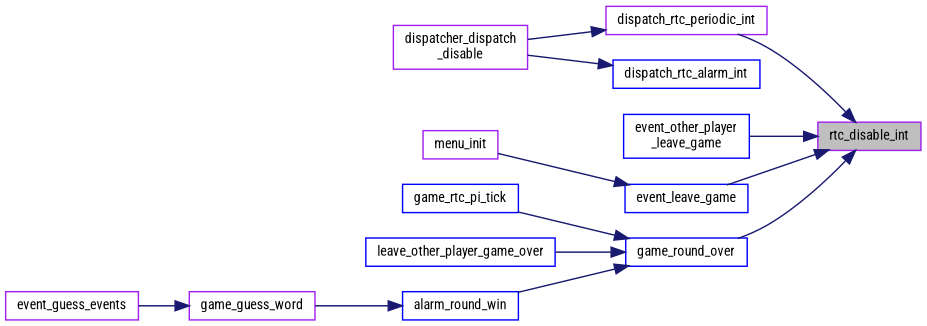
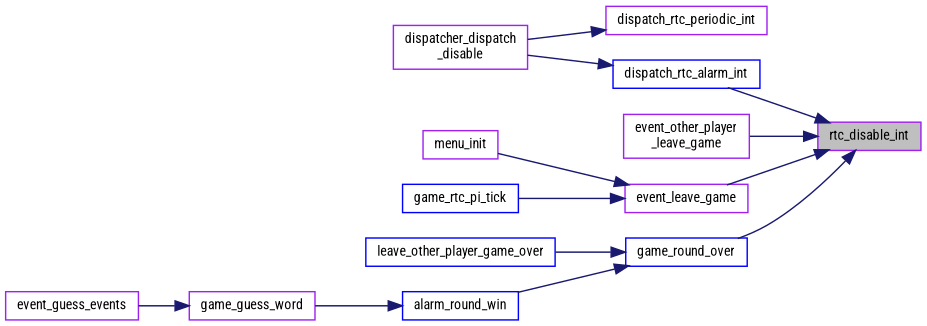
(796, 67) -> (772, 103)
(686, 136) -> (686, 136)
(686, 198) -> (686, 198)
(566, 224) -> (564, 198)
